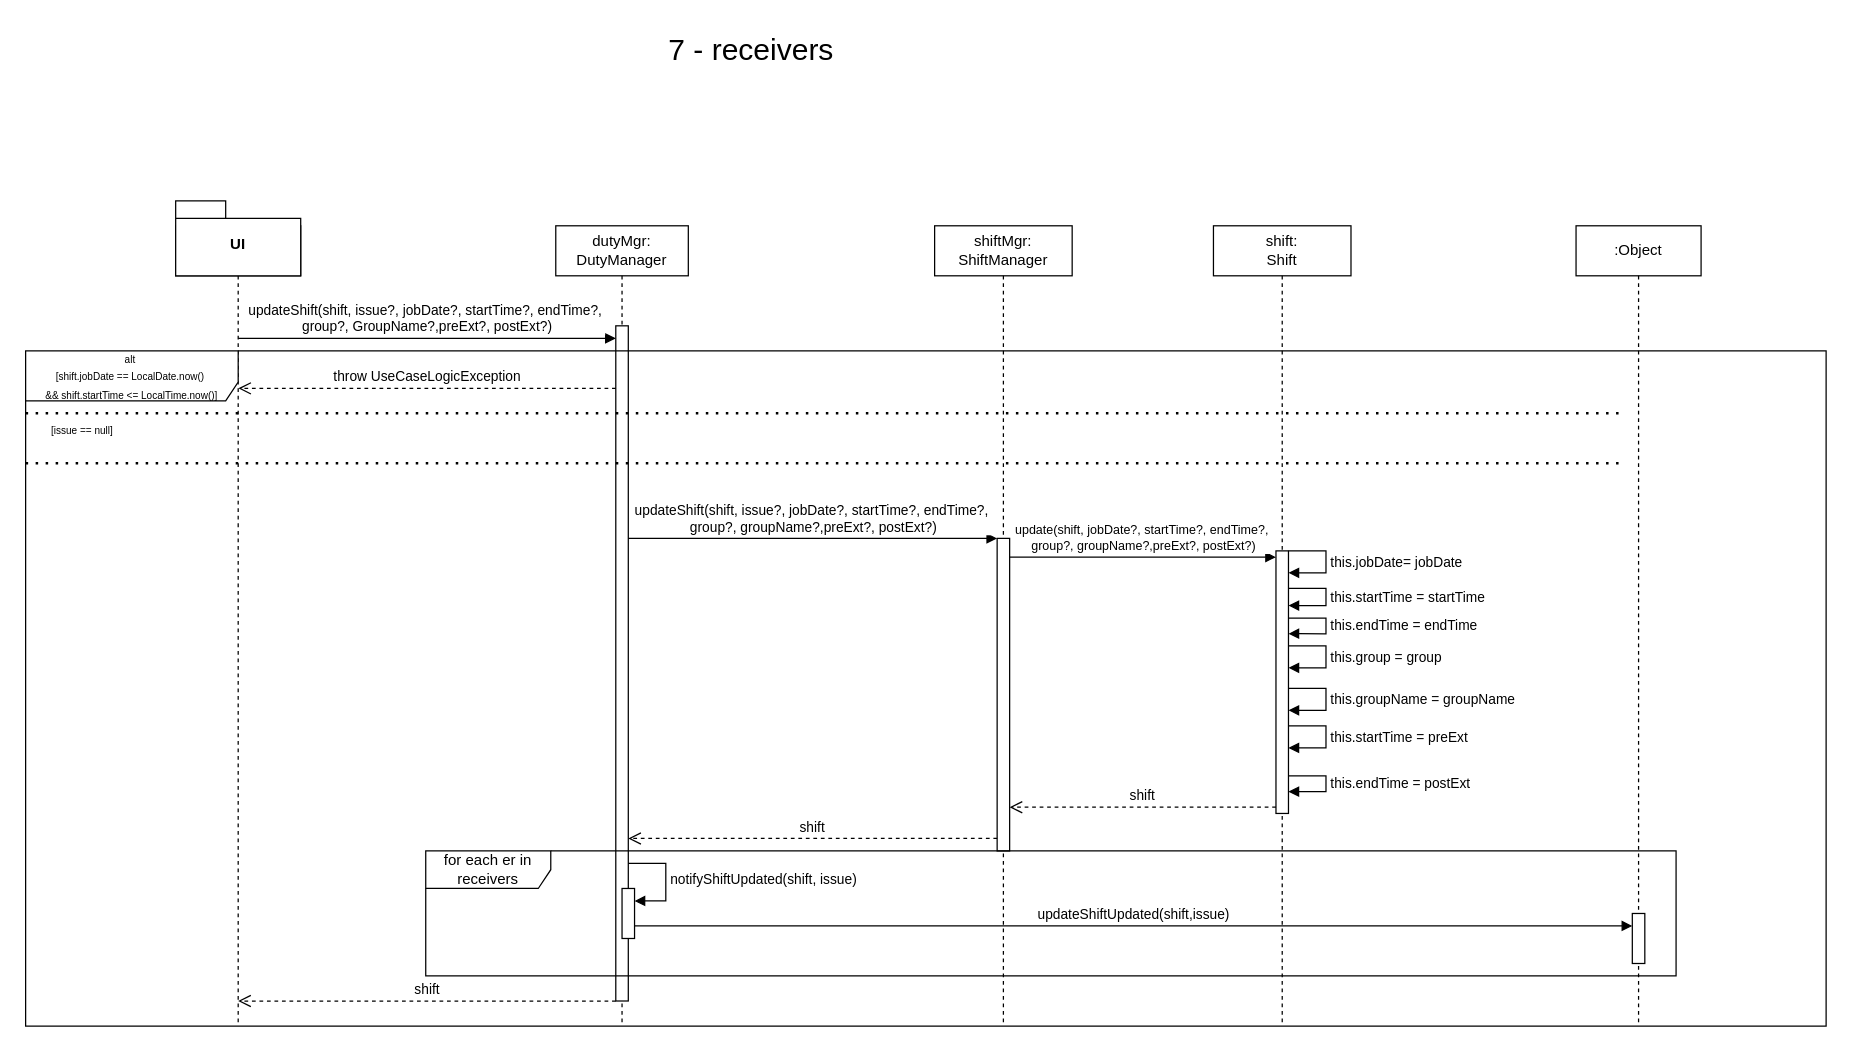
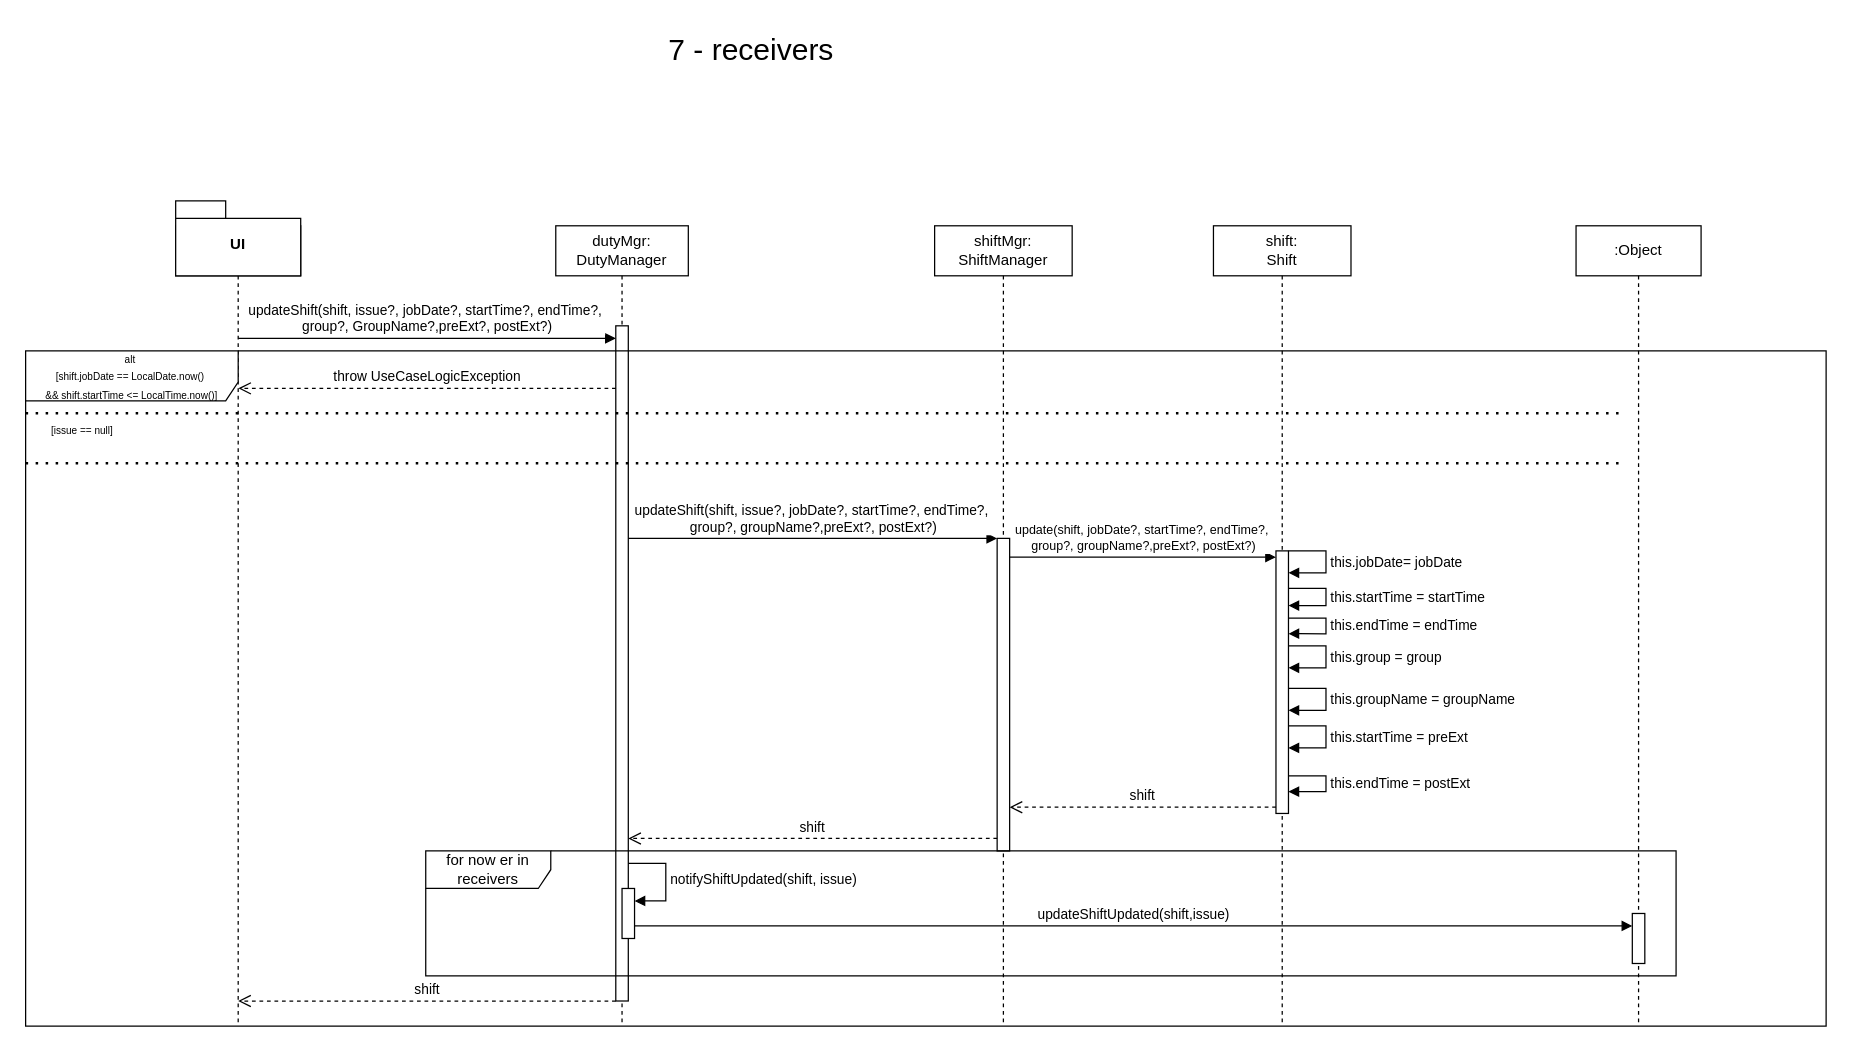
(488, 869) -> (488, 869)
